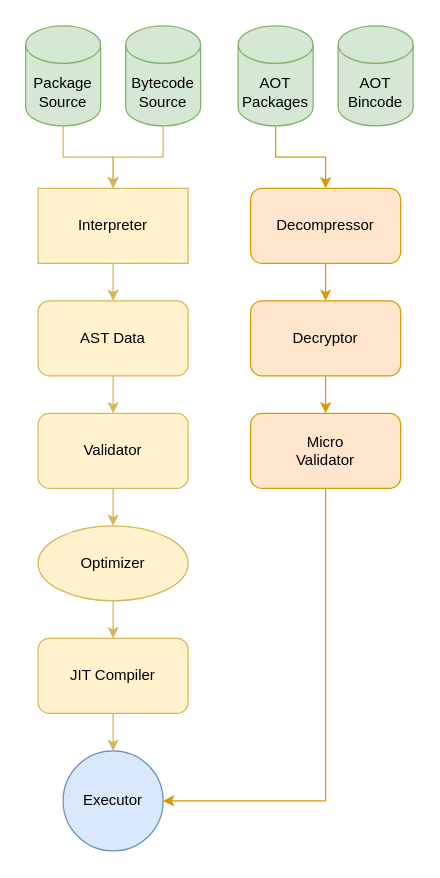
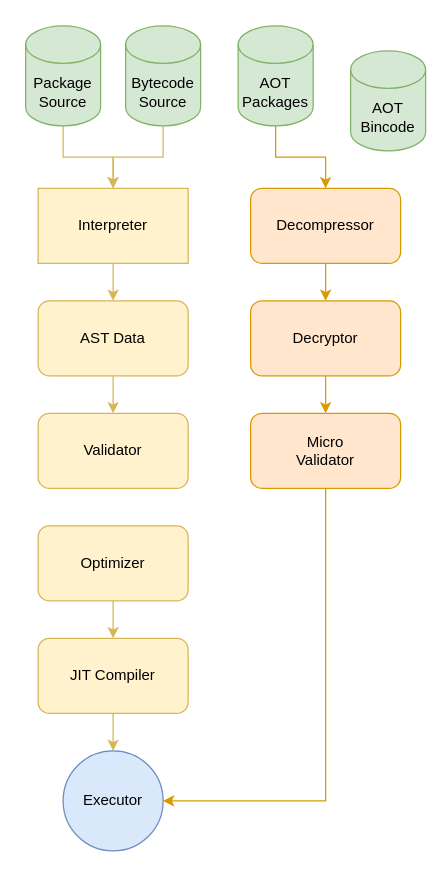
(376, 76) -> (388, 101)
(113, 511) -> none
(113, 563) -> (113, 563)
